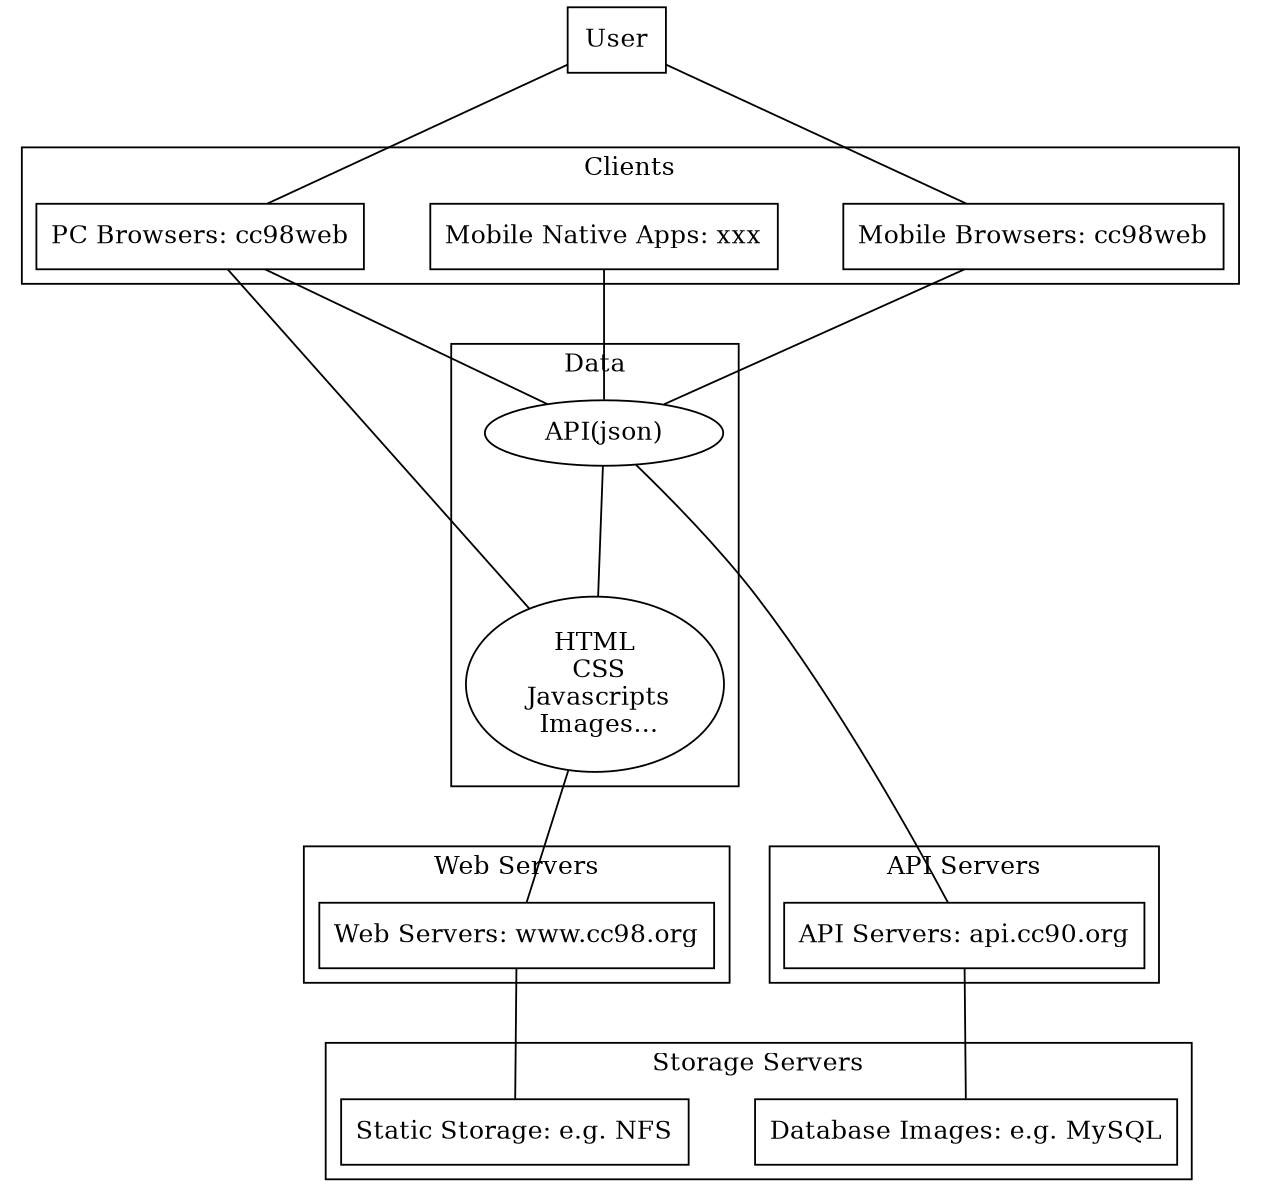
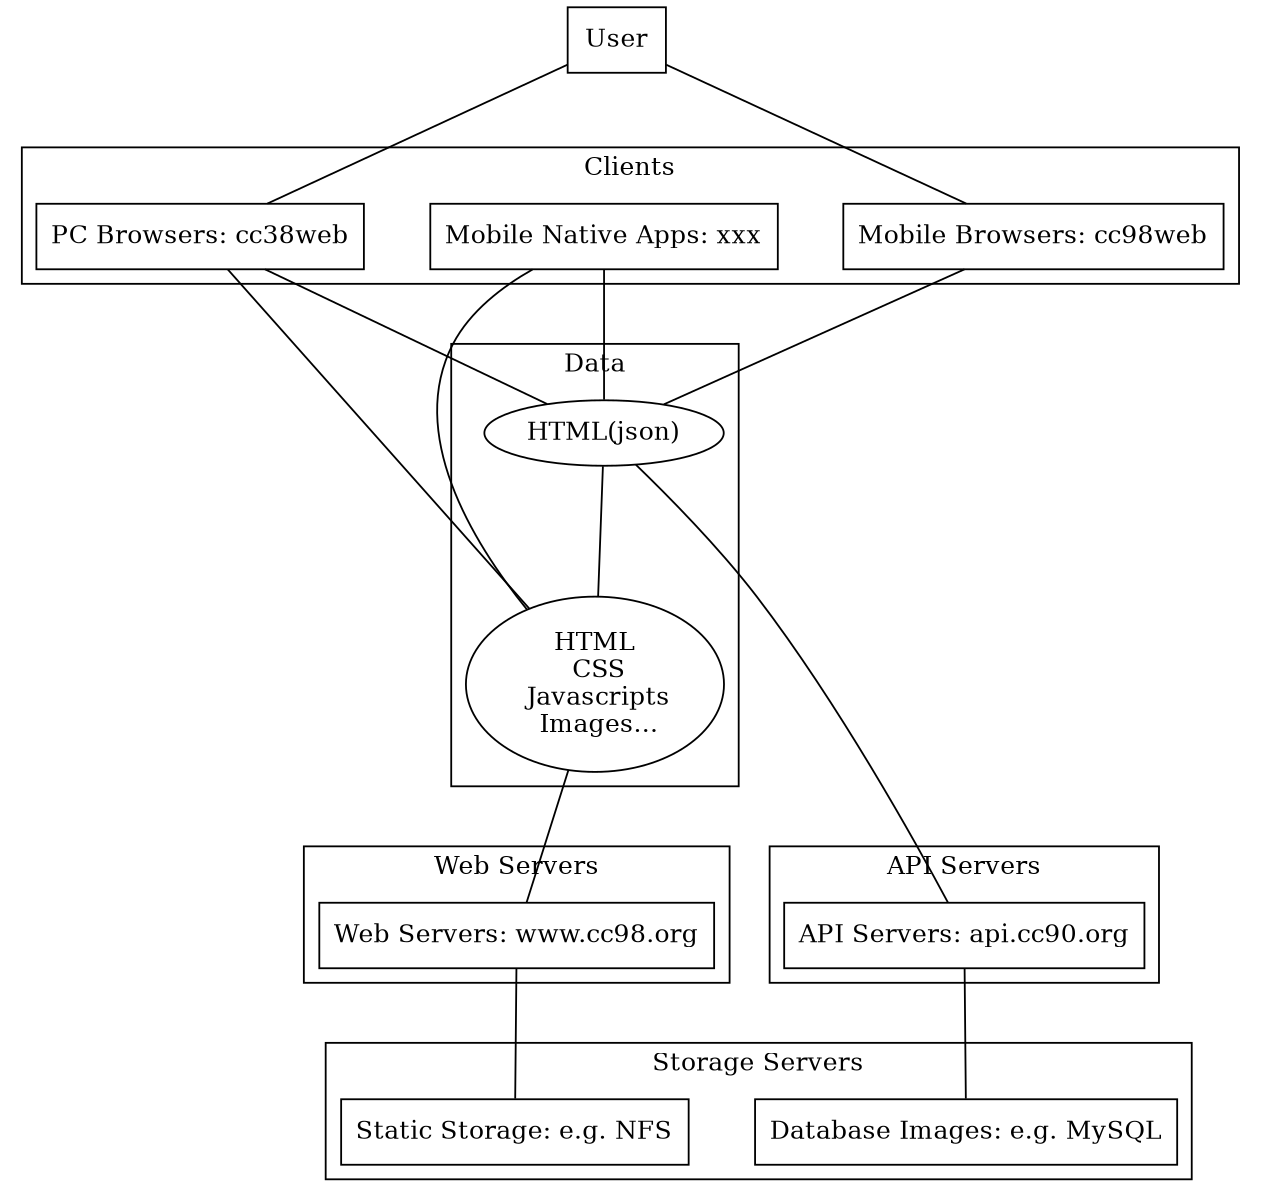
(200, 237) -> (200, 237)
none -> (439, 432)
(604, 433) -> (604, 433)
